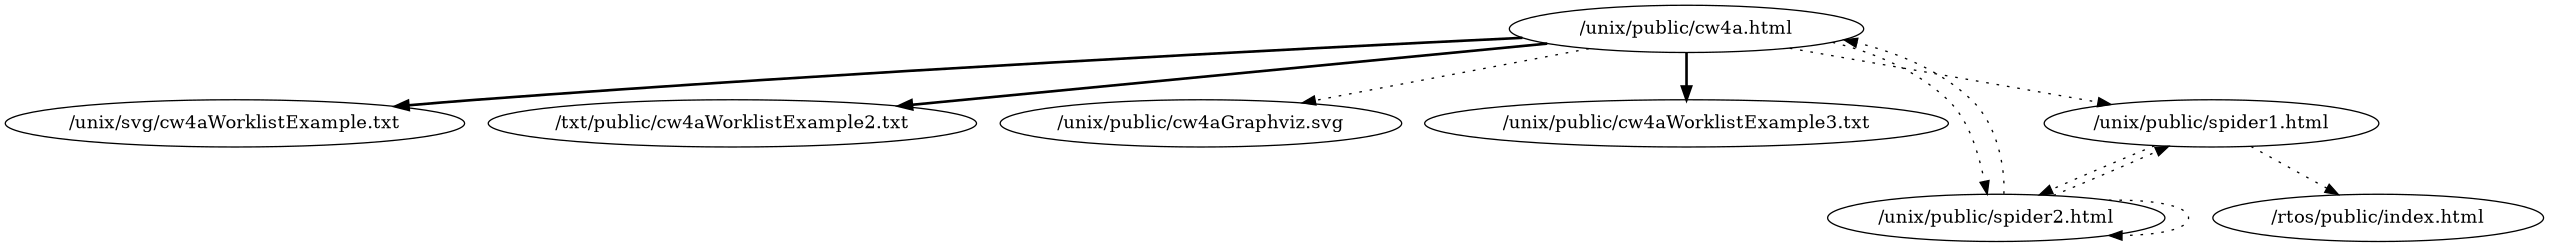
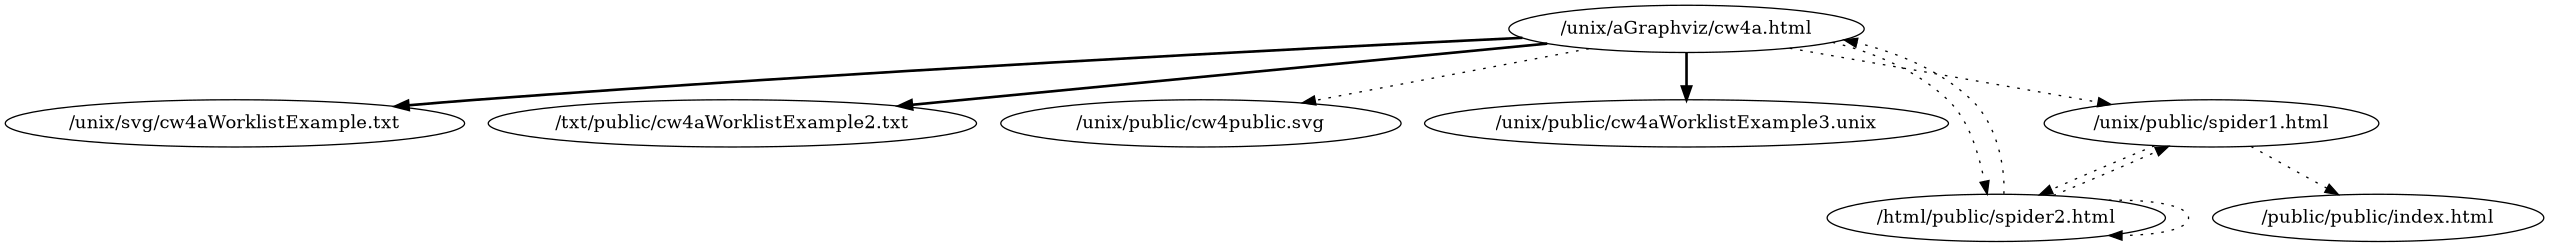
(1687, 29) -> (1687, 29)
(1201, 123) -> (1201, 123)
(1687, 123) -> (1687, 123)
(1996, 218) -> (1996, 218)
(2378, 218) -> (2378, 218)
